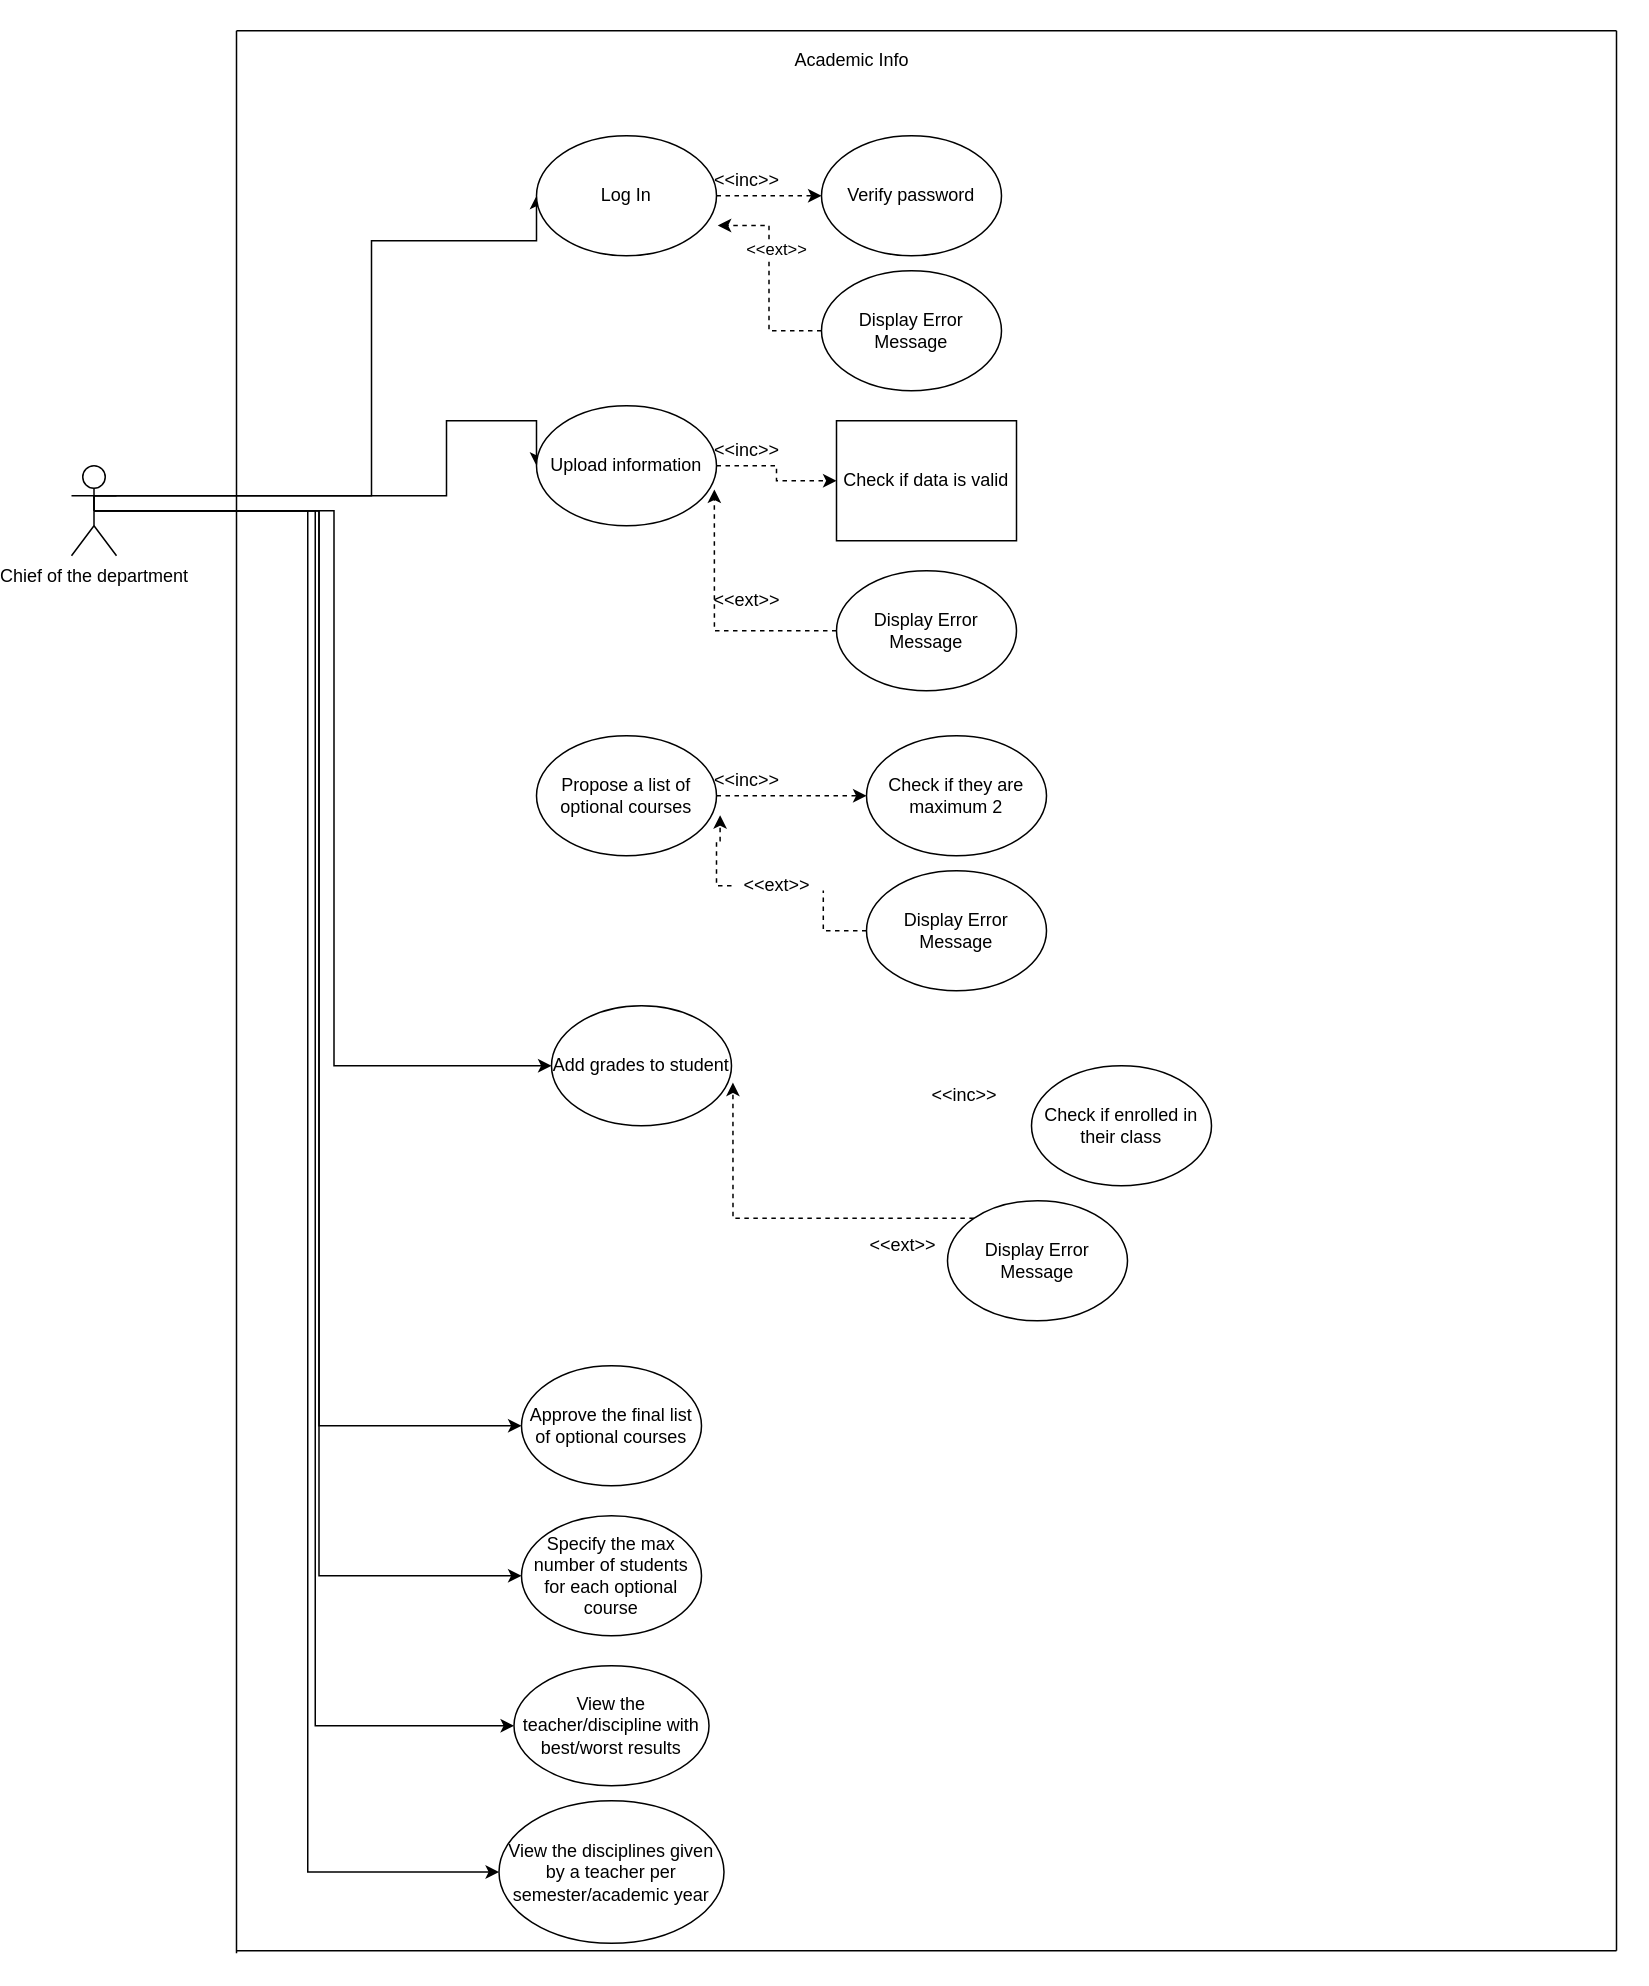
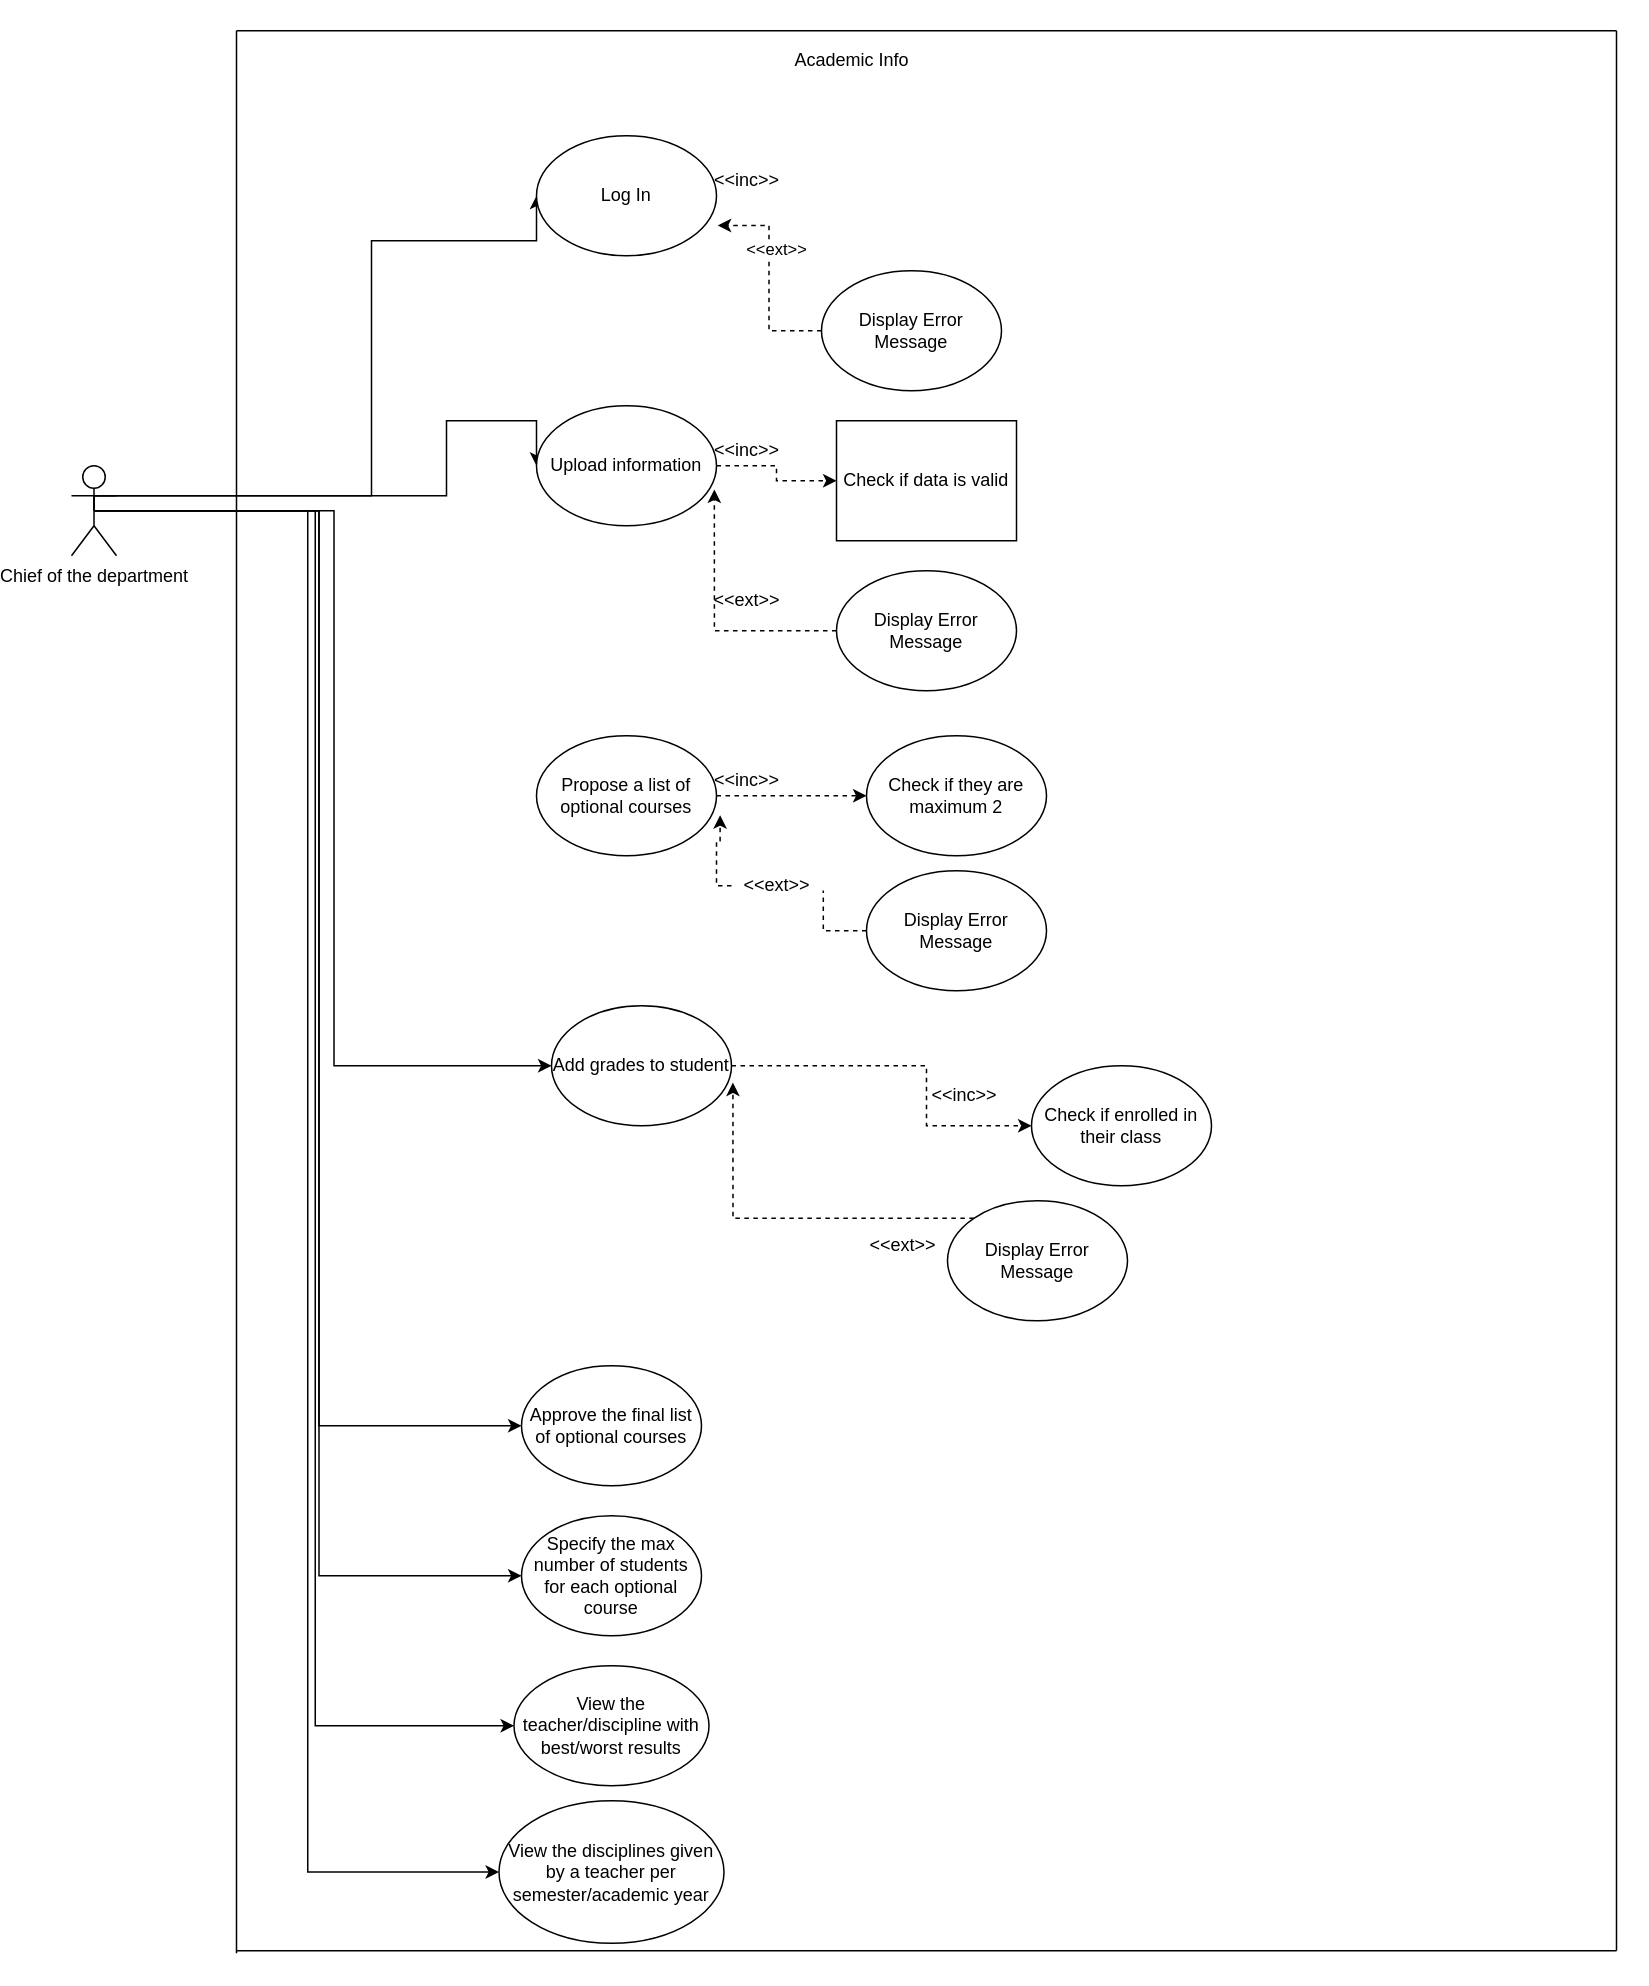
(763, 196) -> none
(911, 196) -> none
none -> (906, 1066)
